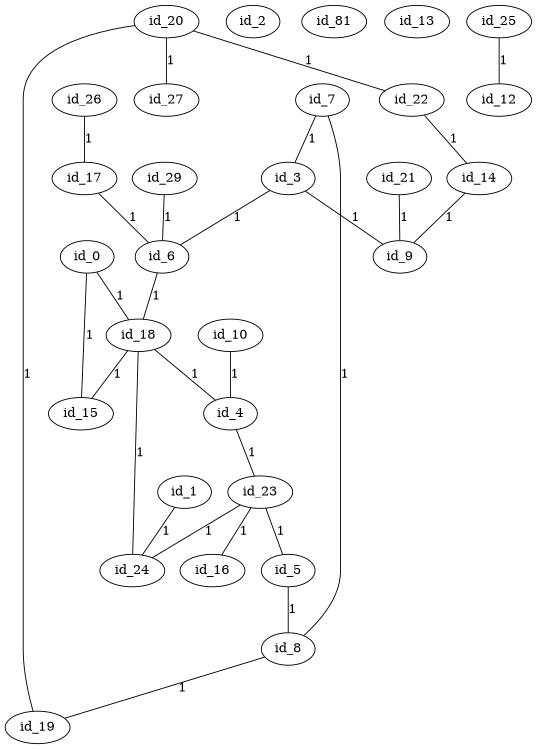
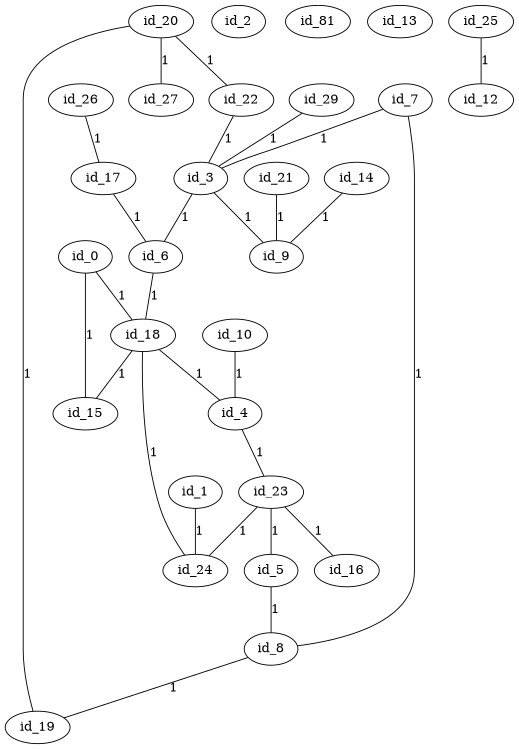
(446, 139) -> (221, 139)
(163, 218) -> (261, 140)
